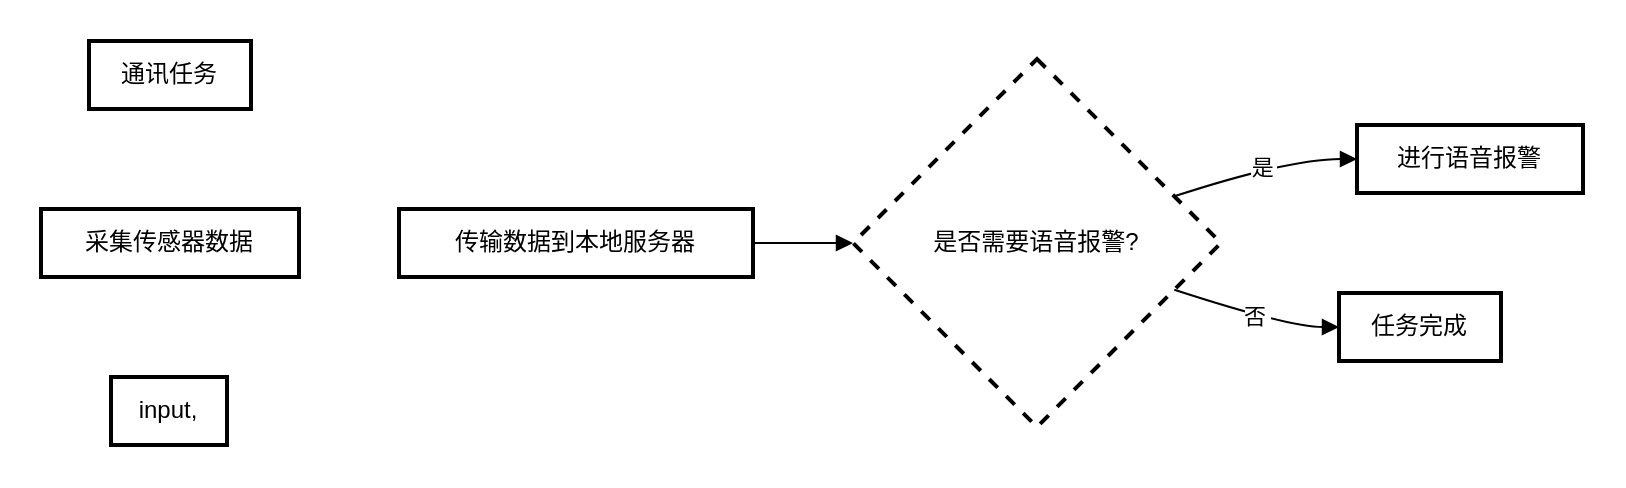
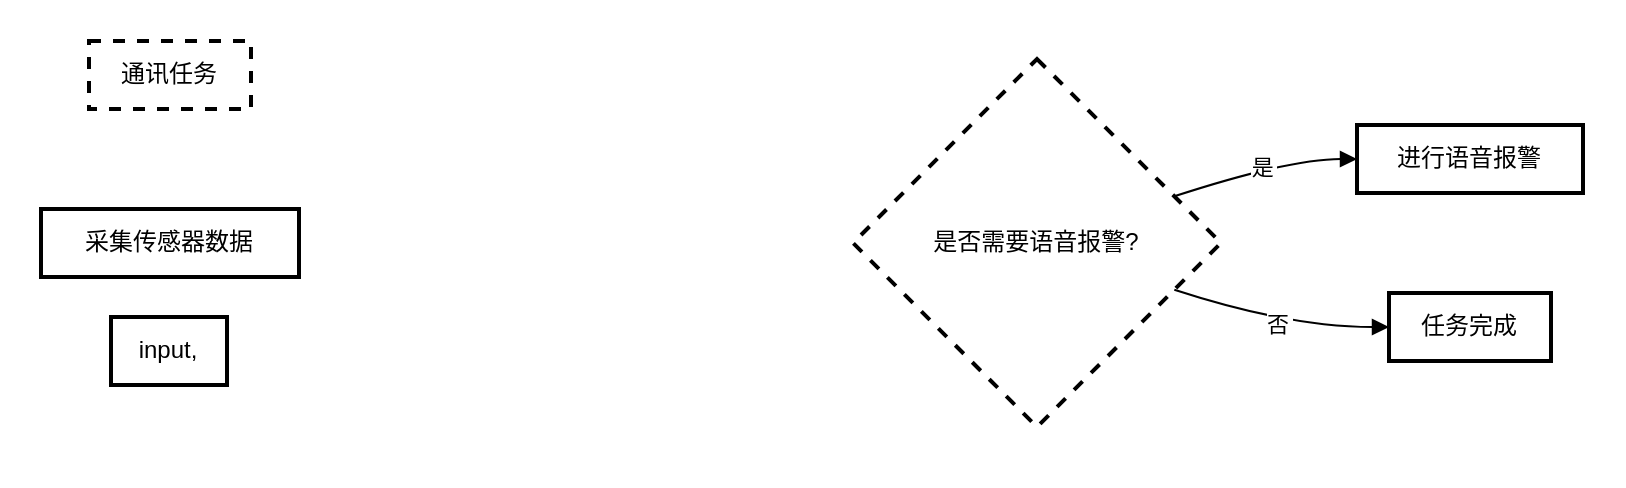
(170, 75) -> (170, 75)
(576, 243) -> none
(795, 243) -> none
(1420, 327) -> (1470, 327)
(169, 411) -> (169, 351)
